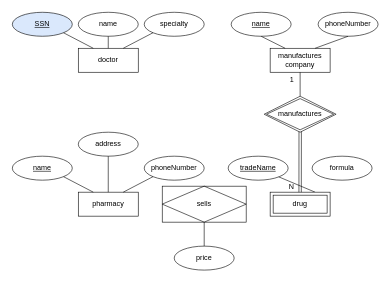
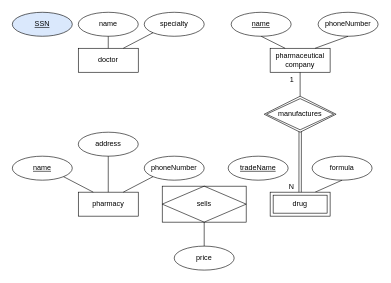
(78, 40) -> none
(300, 60) -> (300, 60)
(297, 184) -> (328, 187)
